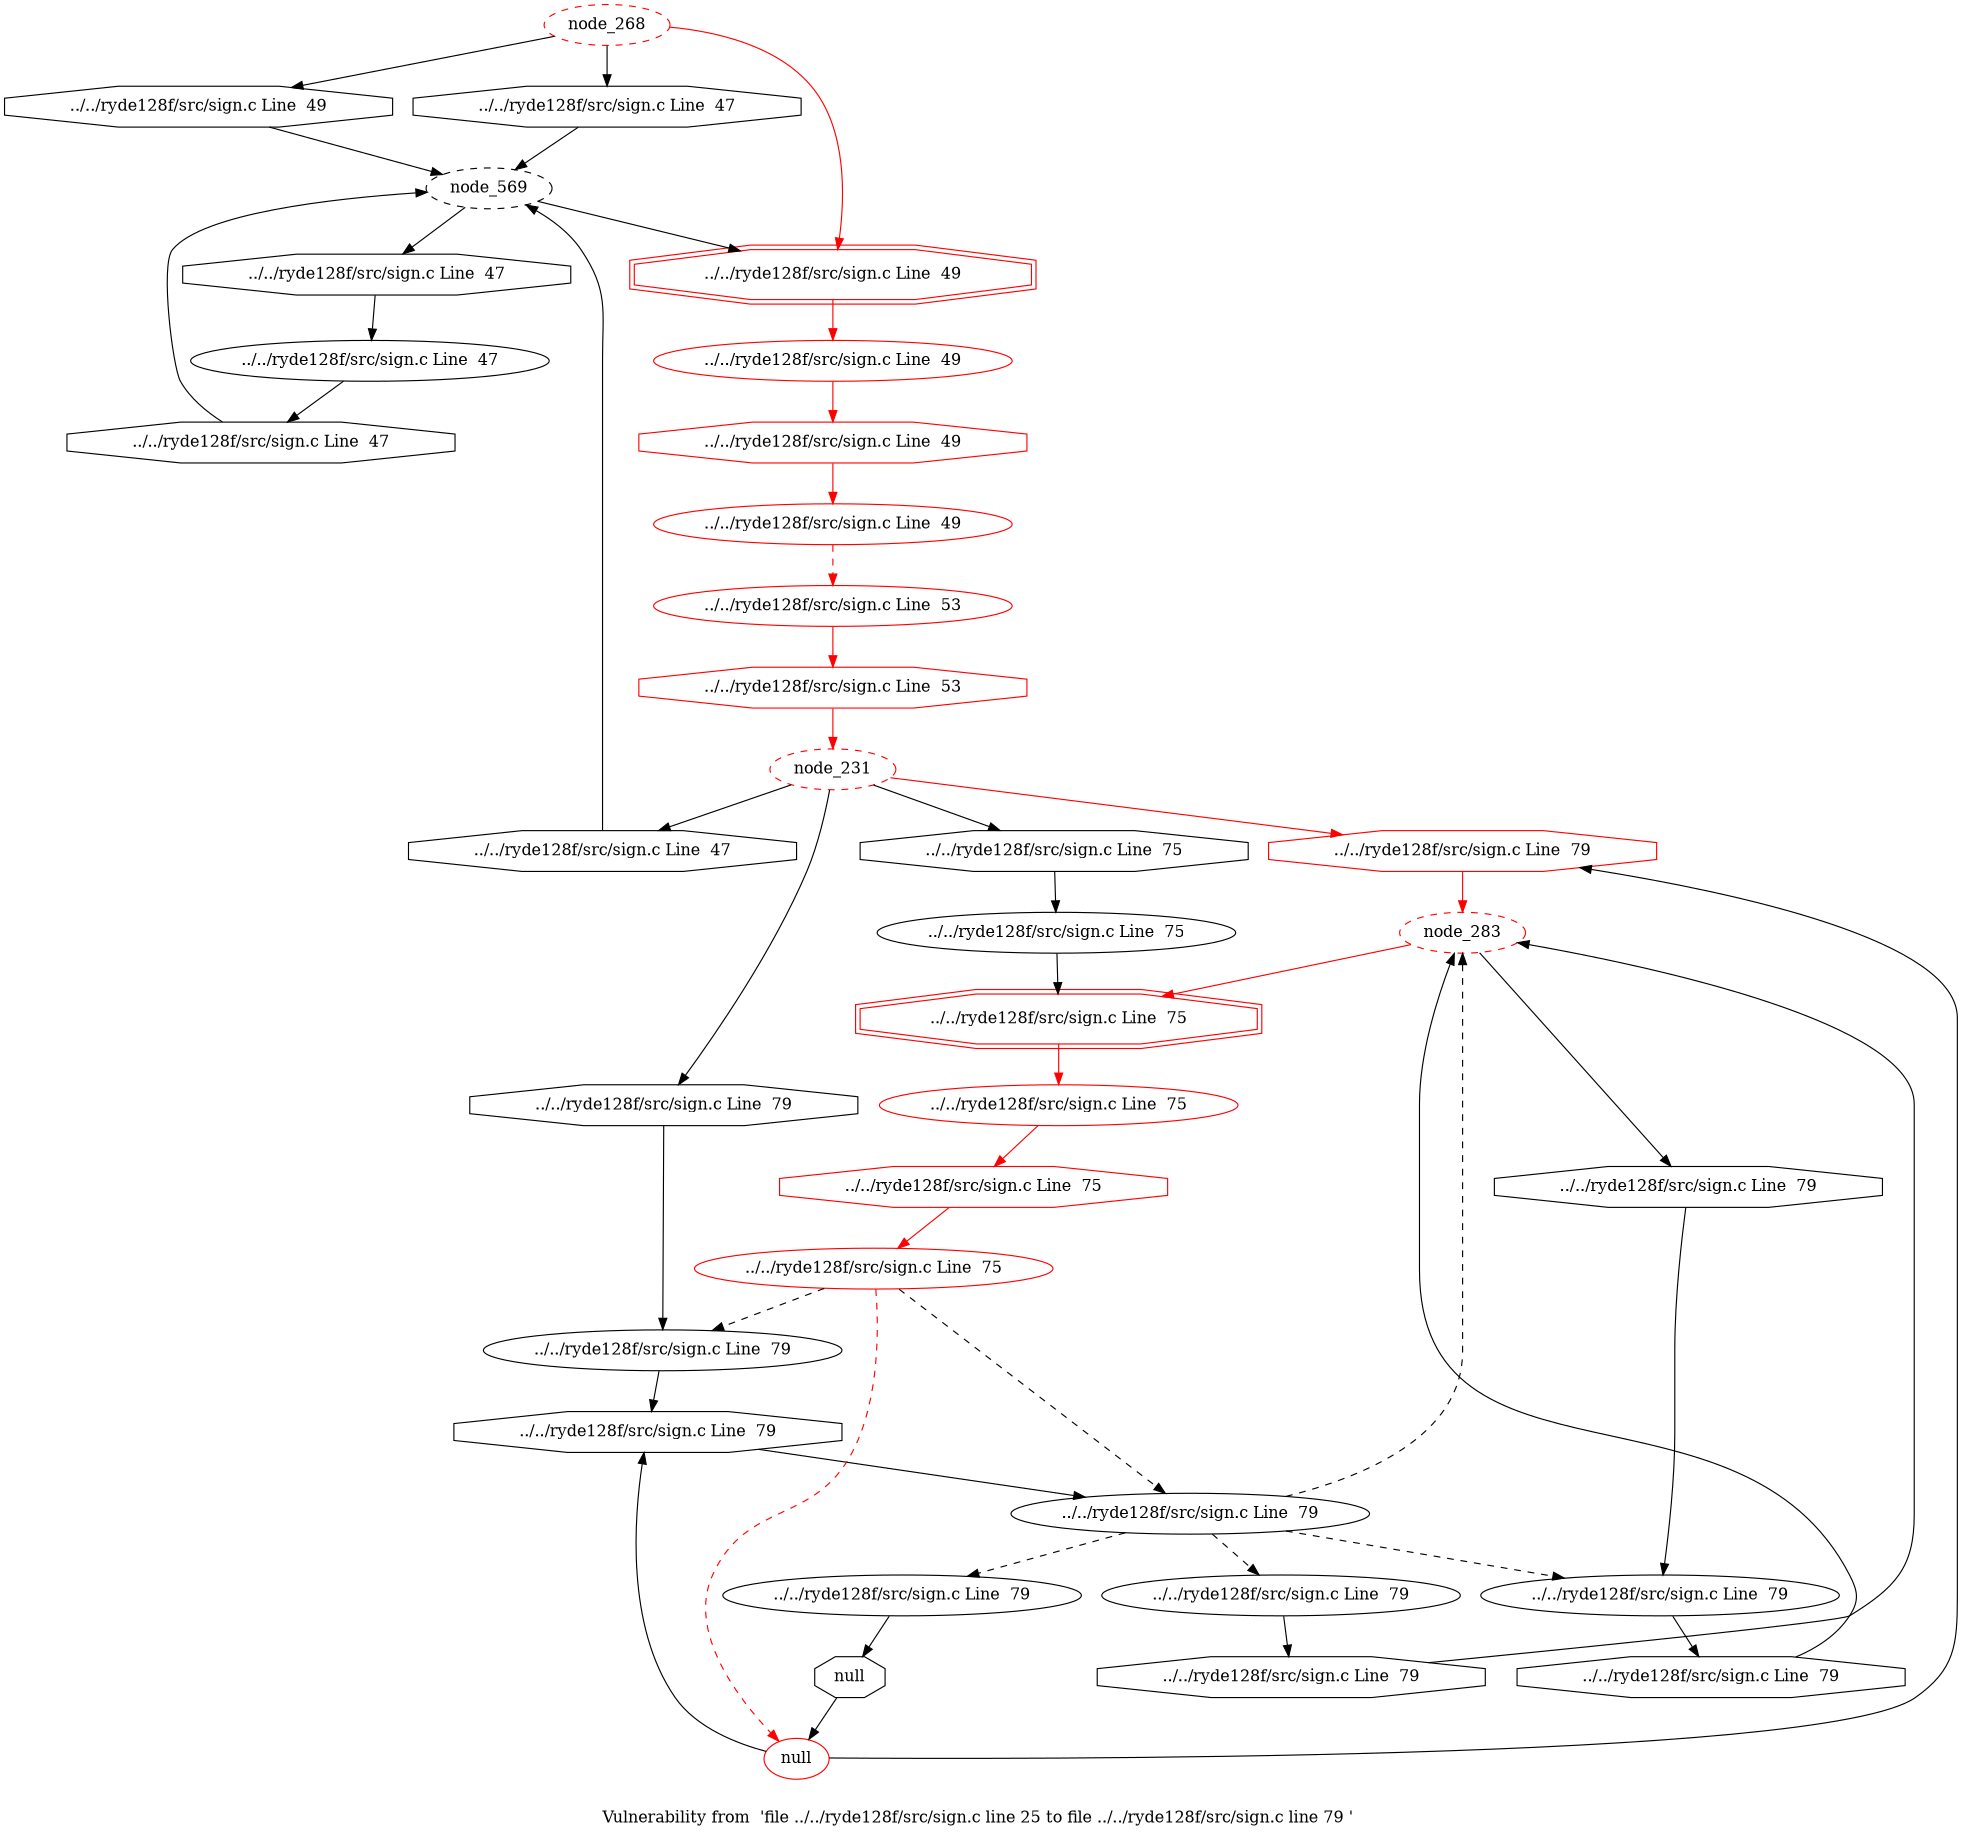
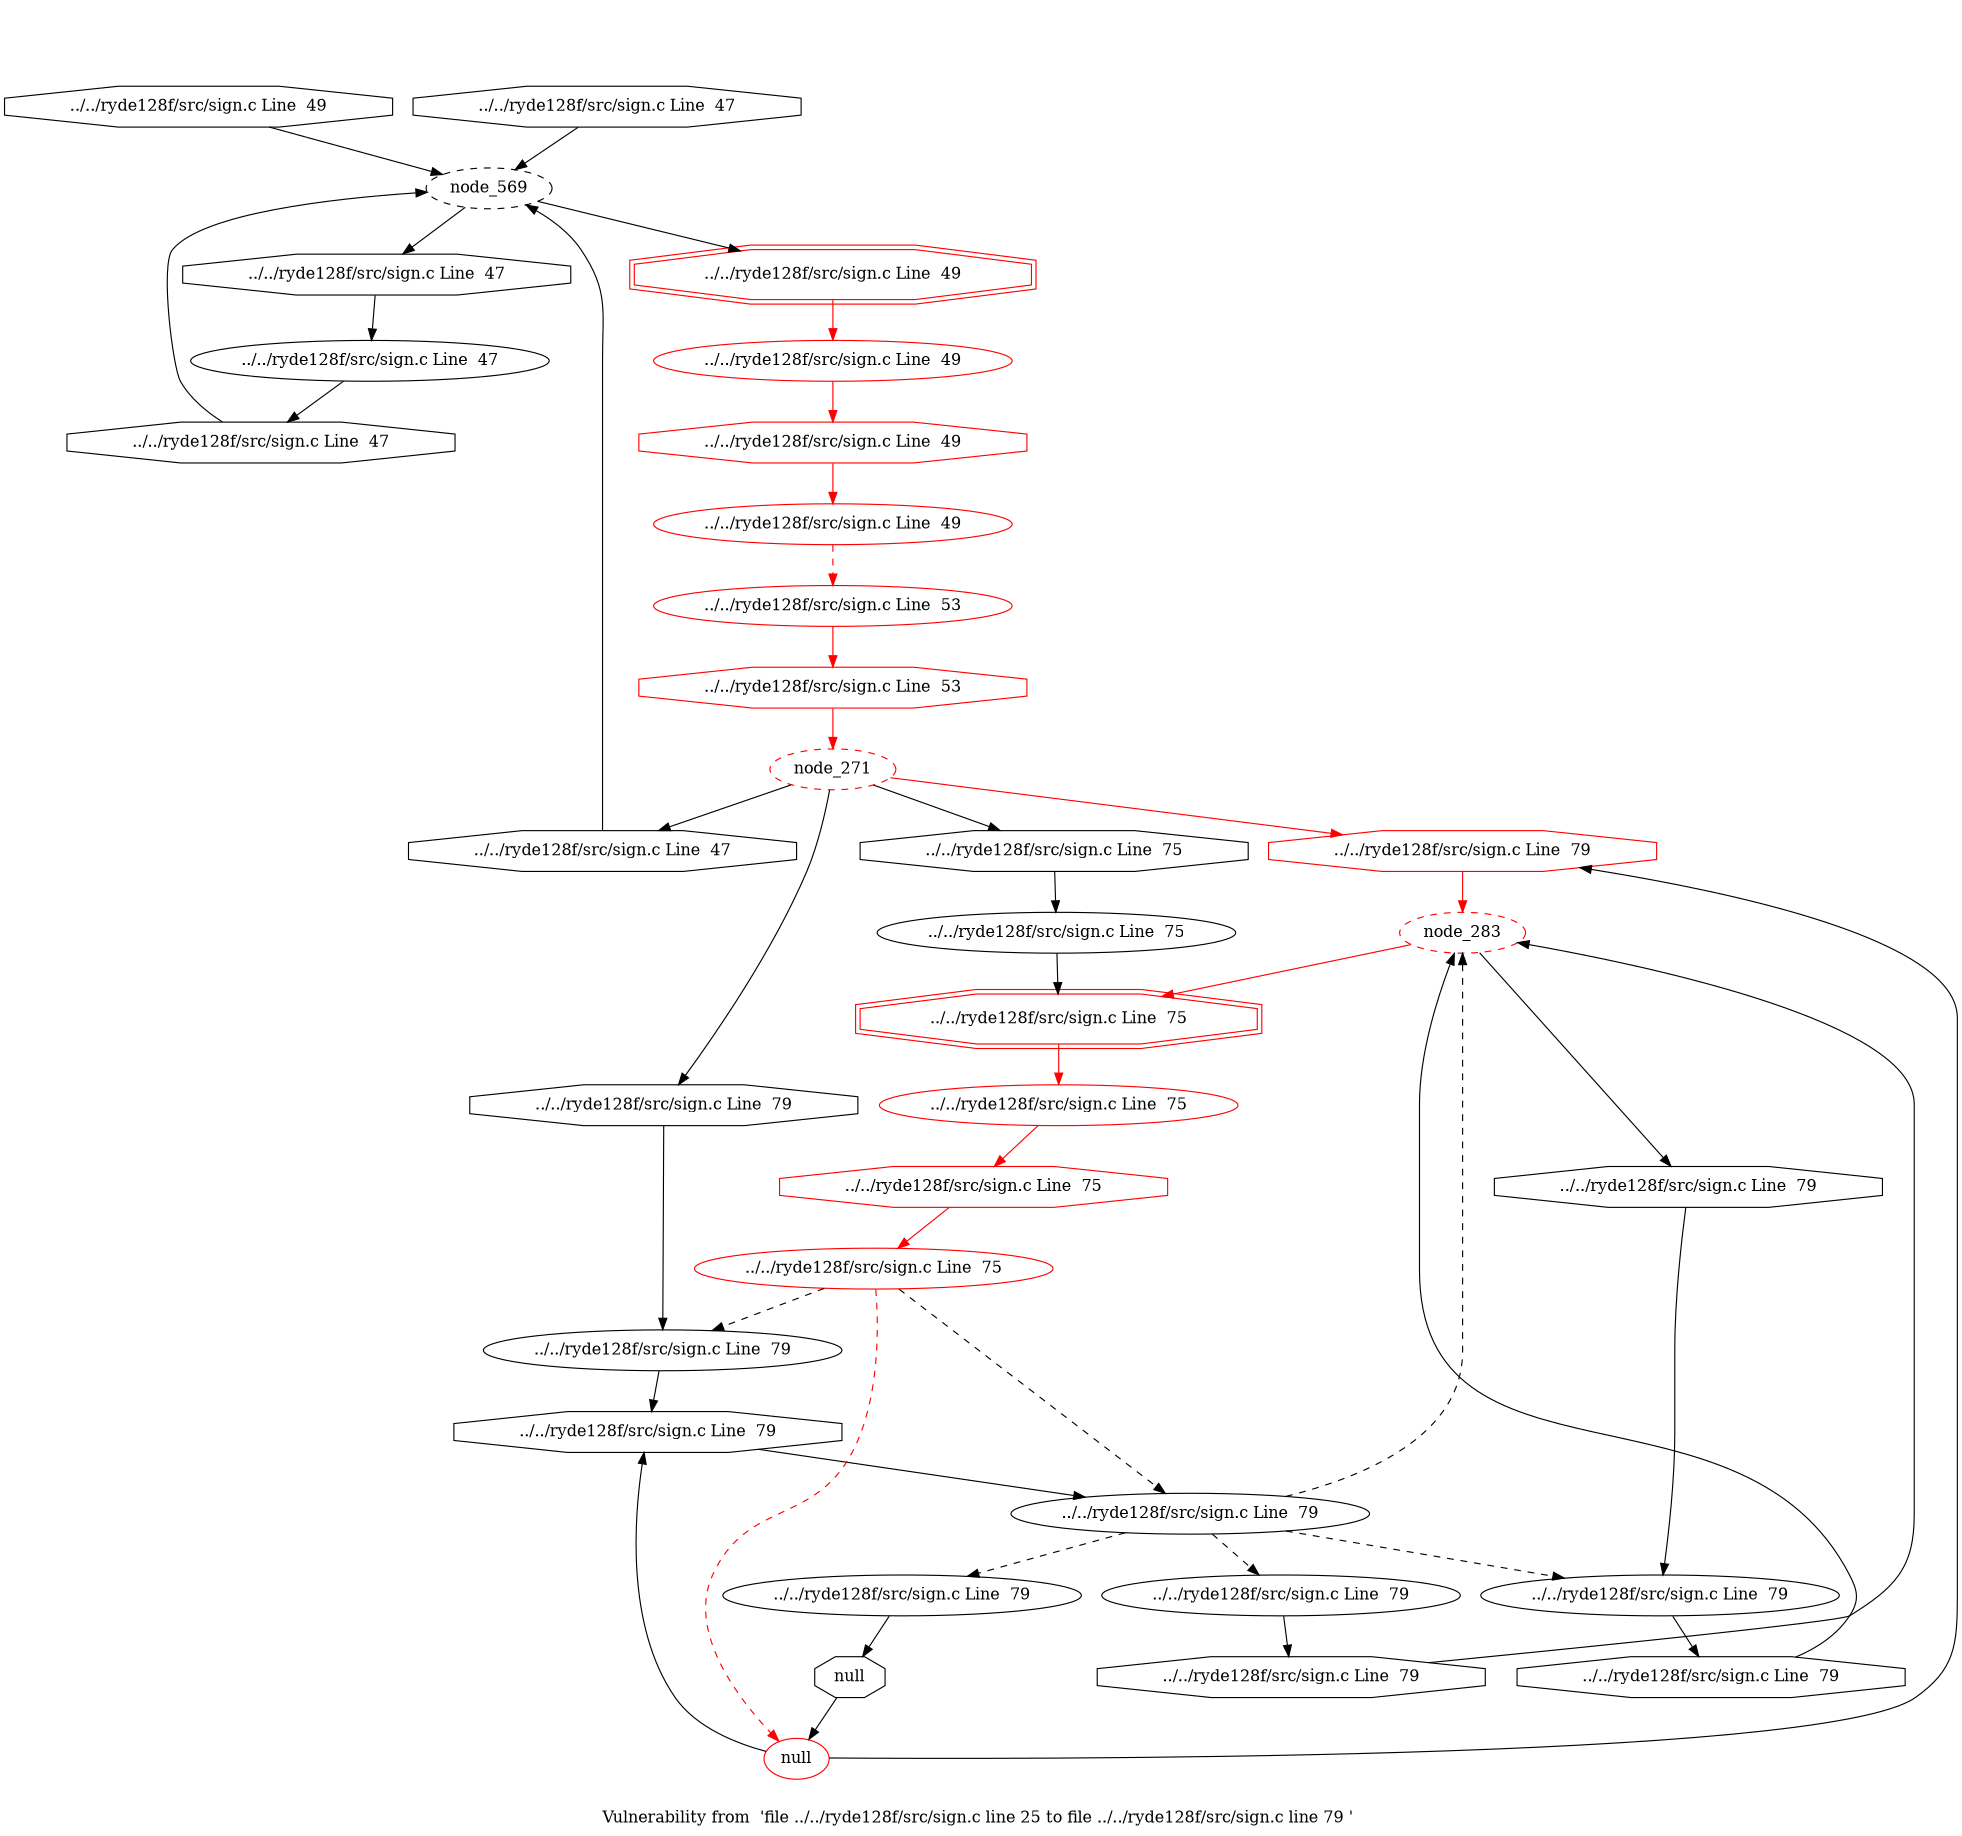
(607, 25) -> none
(833, 769) -> (833, 769)
